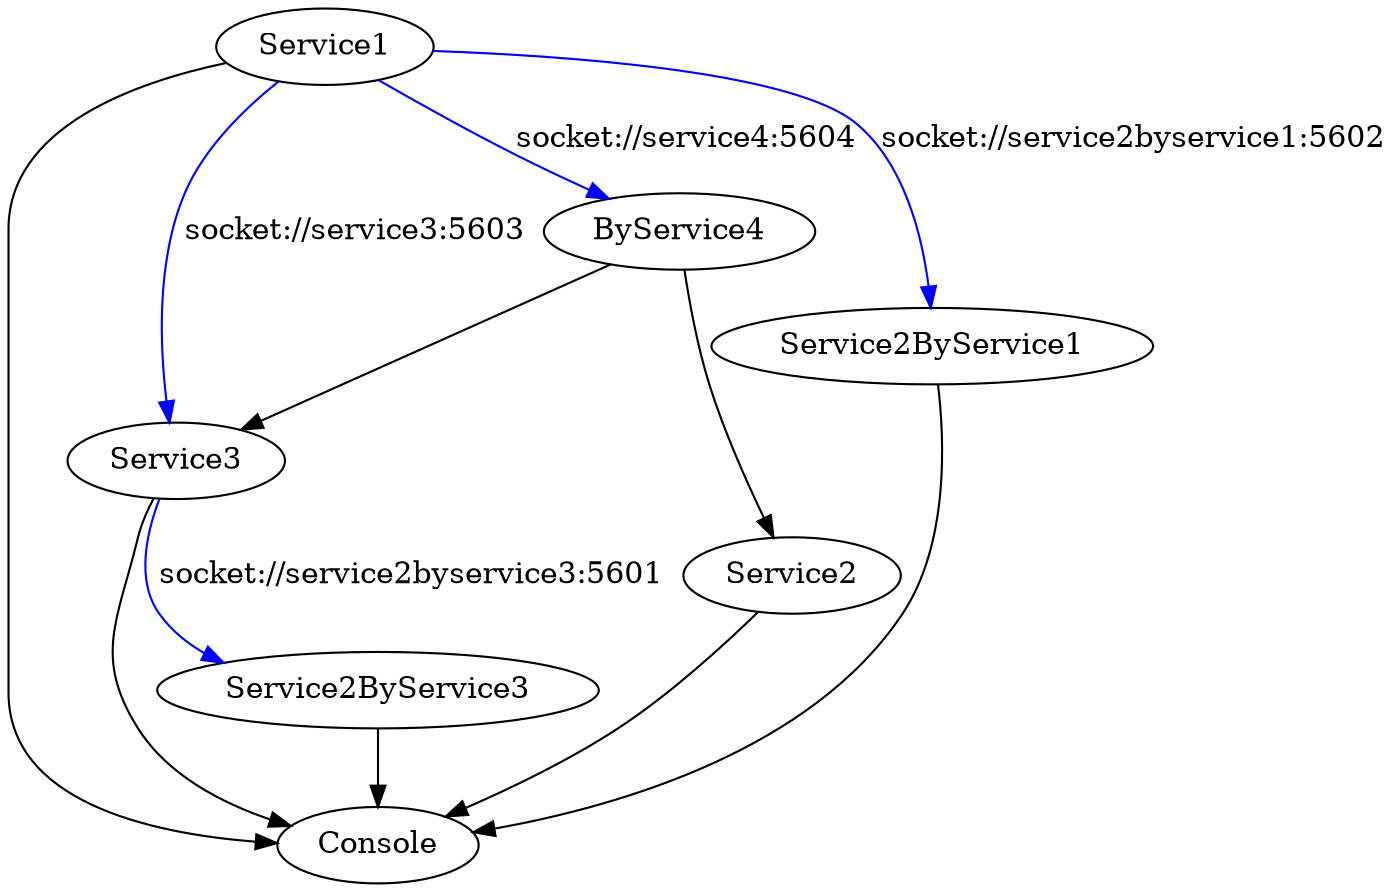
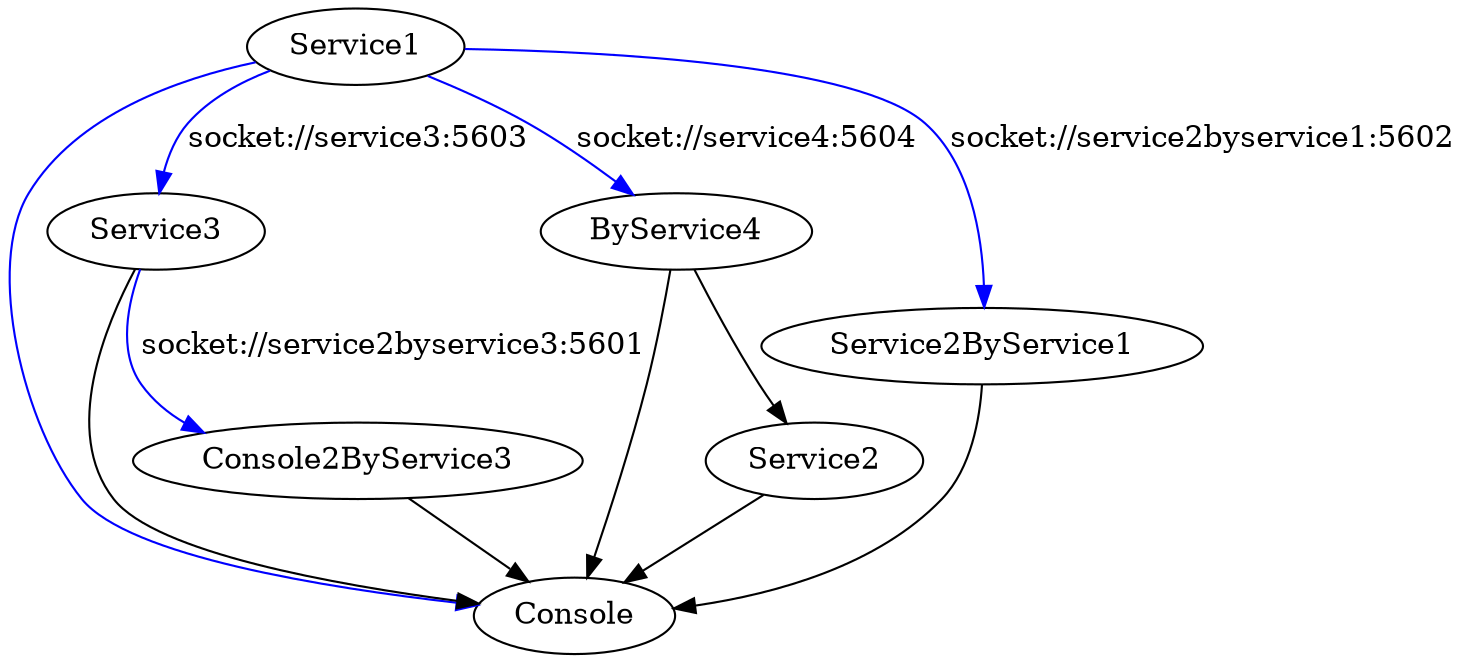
(436, 343) -> (638, 415)
(8, 472) -> (36, 412)
(378, 690) -> (358, 461)
